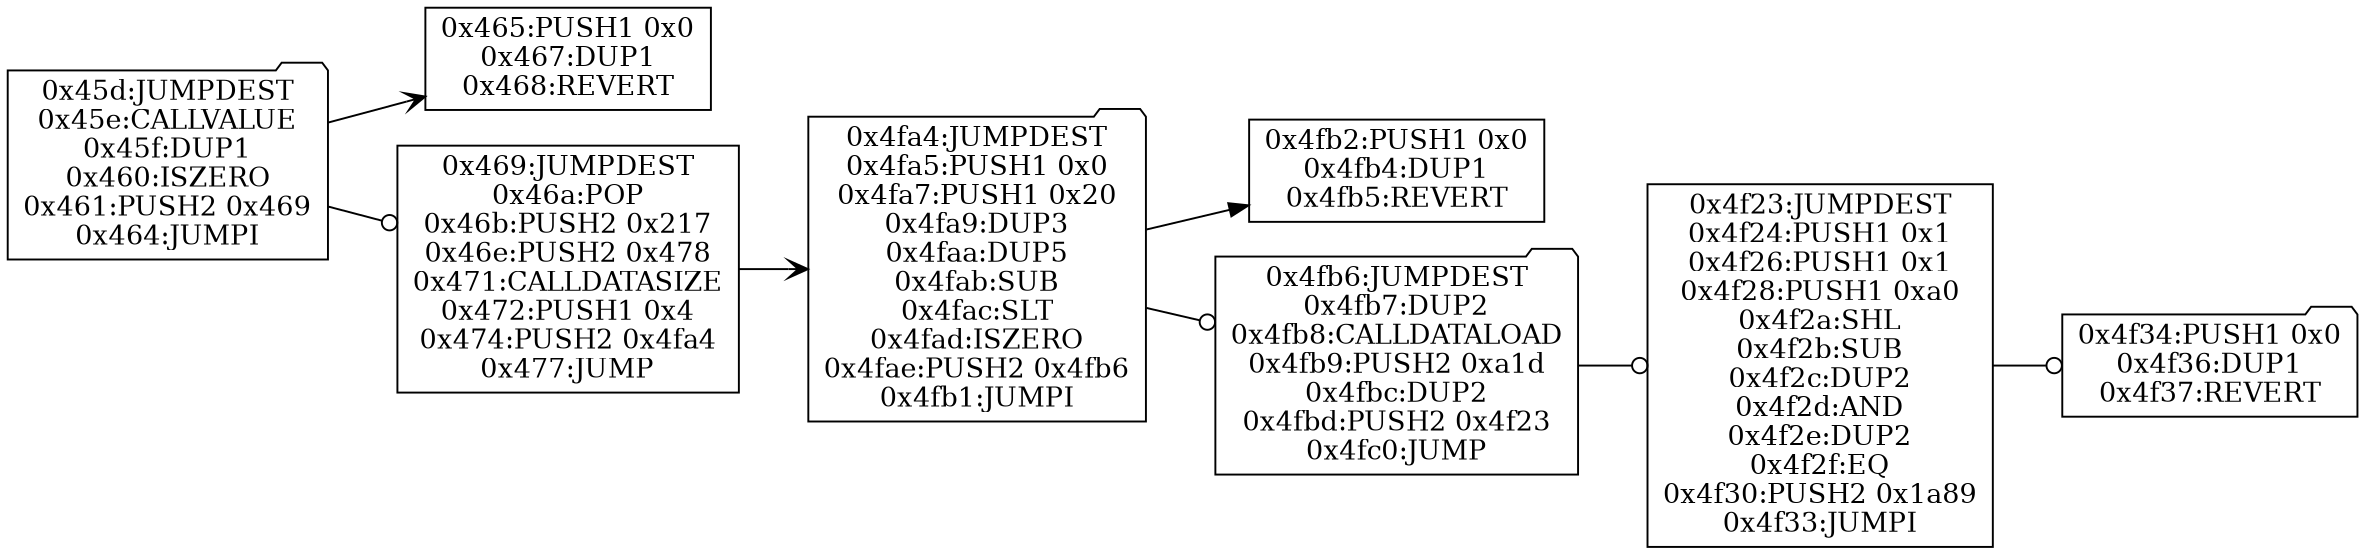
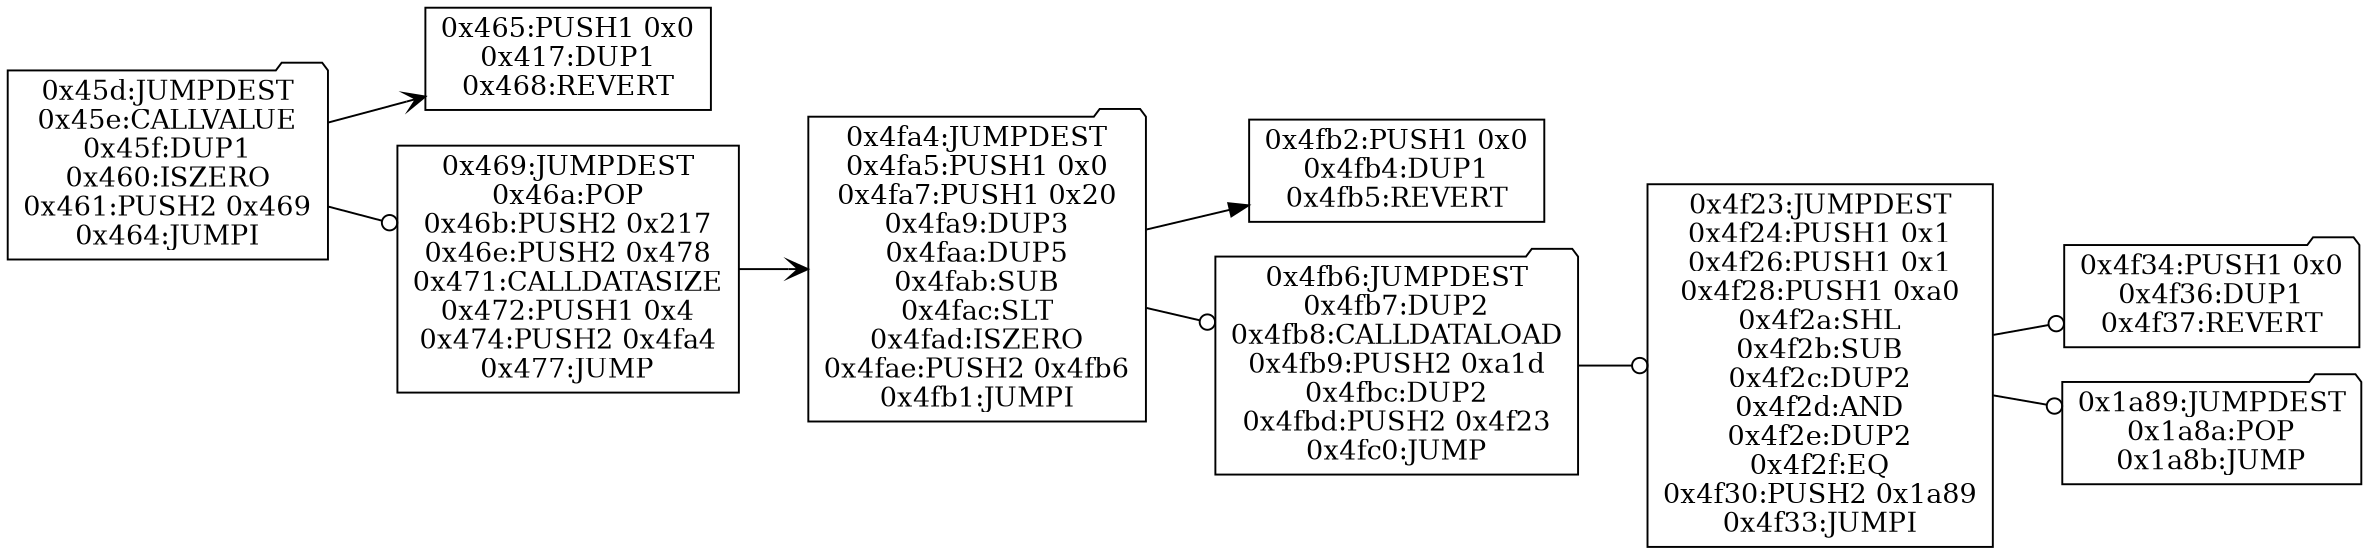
(568, 59) -> (568, 59)
none -> (2212, 433)
